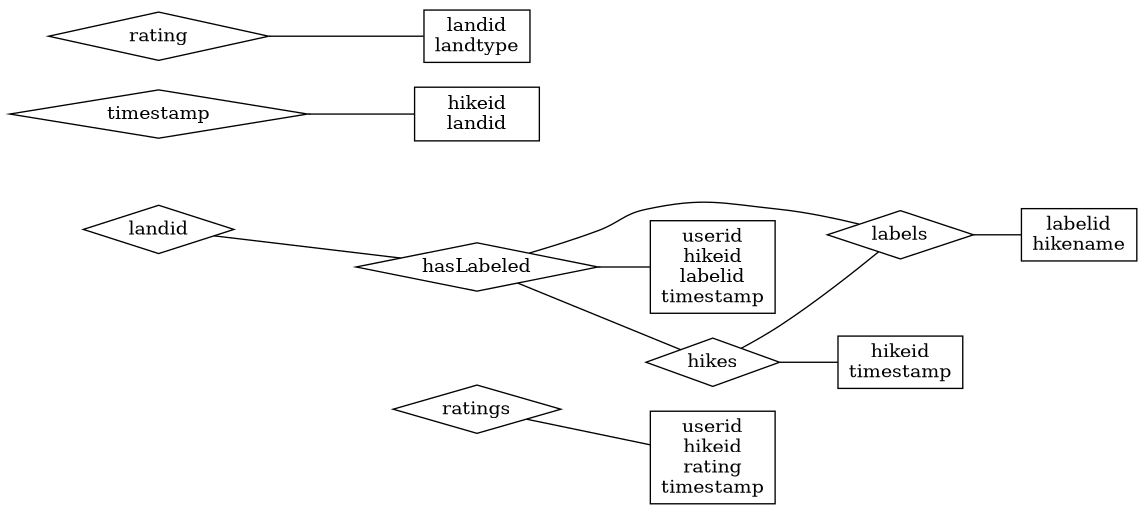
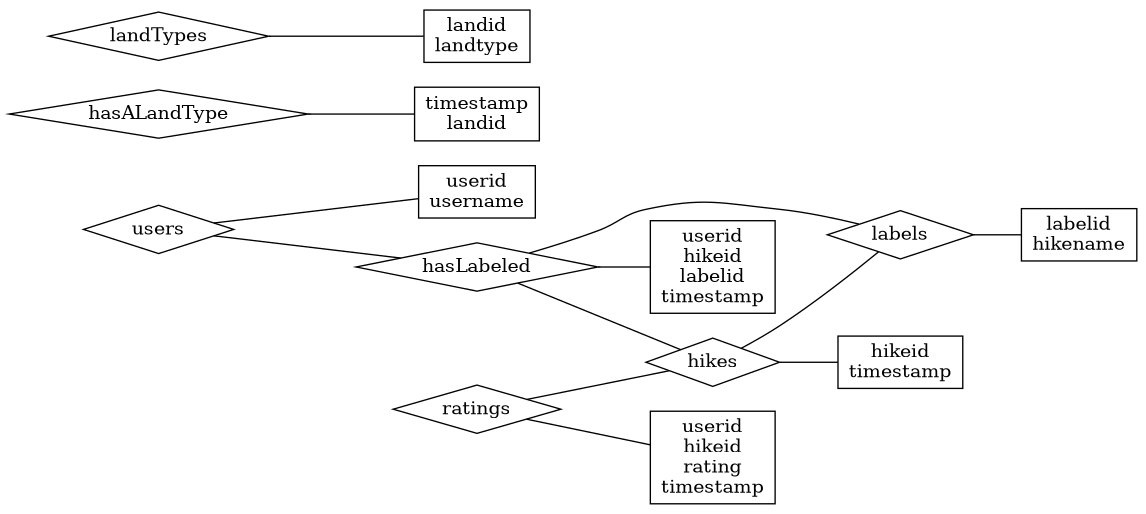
(159, 36) -> (159, 36)
(159, 114) -> (159, 114)
(477, 114) -> (477, 114)
none -> (477, 192)
(159, 229) -> (159, 229)
none -> (598, 385)
